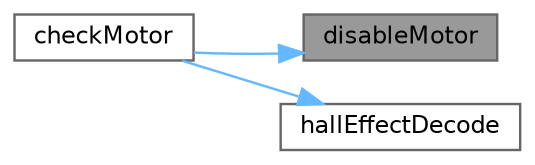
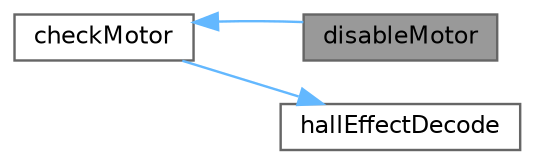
(236, 54) -> (261, 21)
